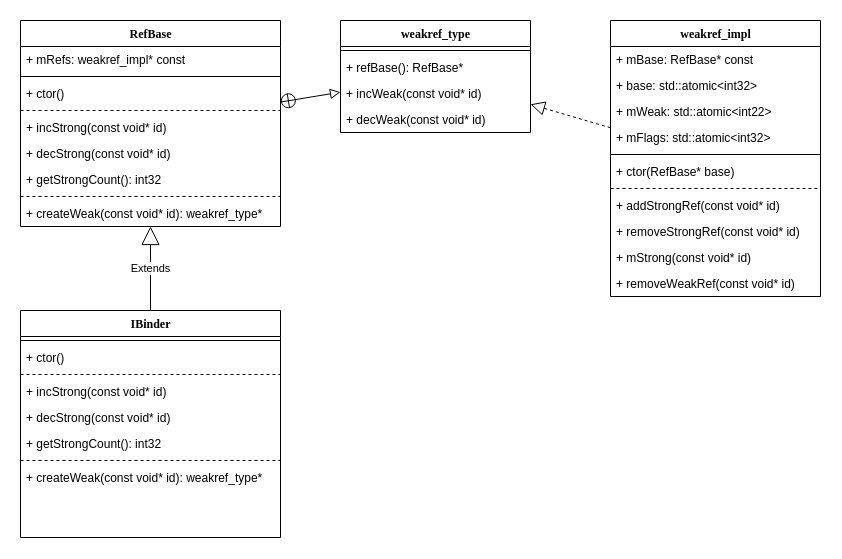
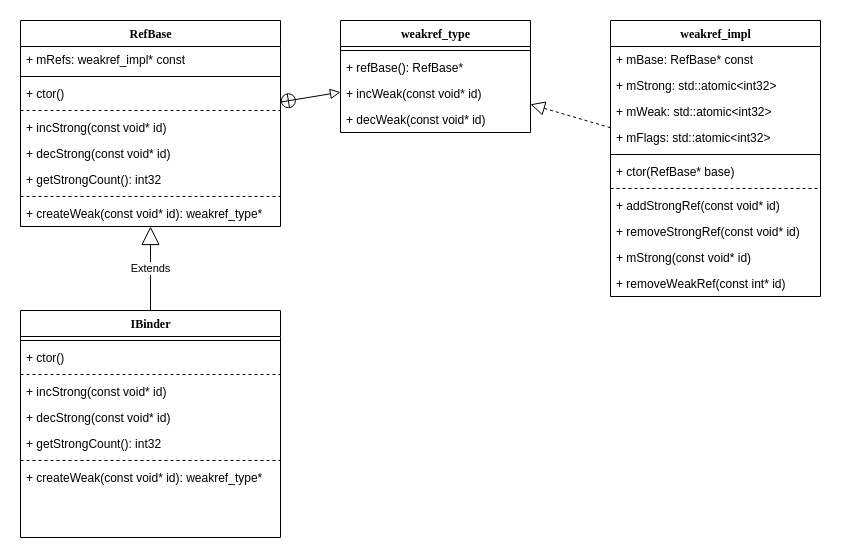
(693, 87) -> (703, 87)
(696, 113) -> (696, 113)
(713, 285) -> (710, 285)
